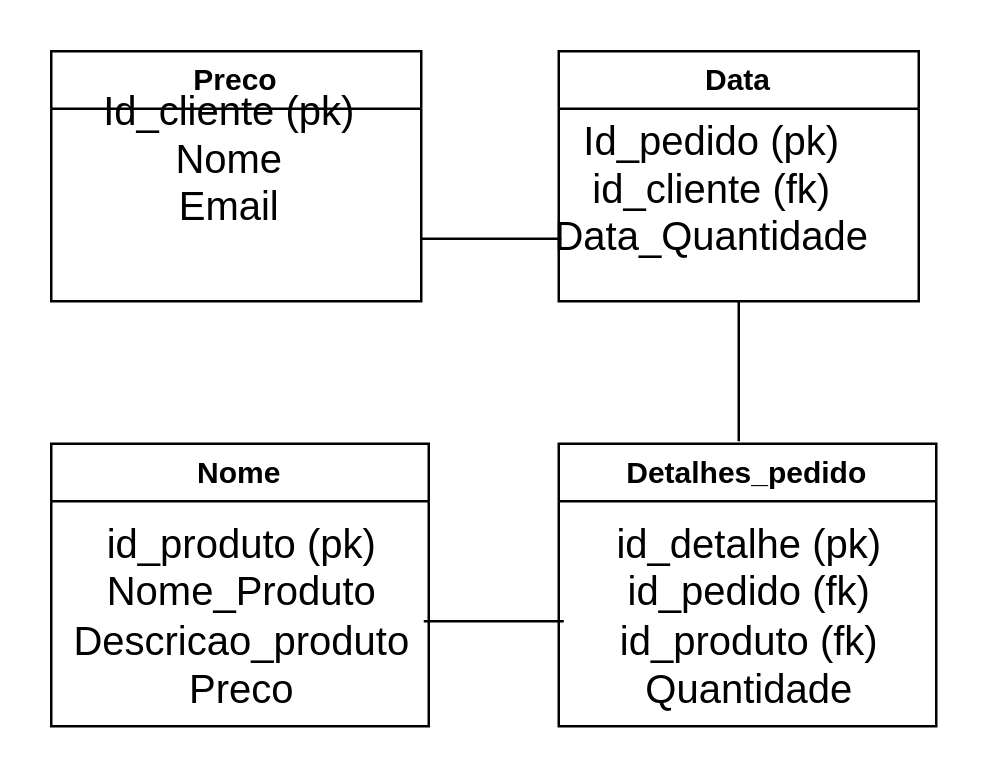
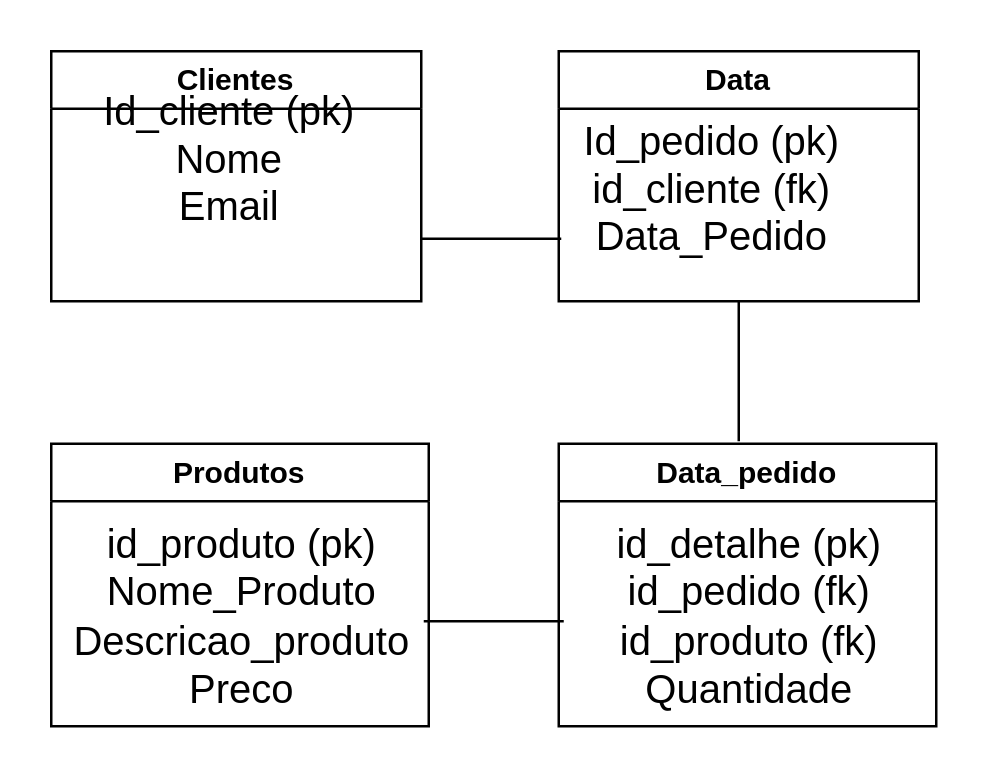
(236, 81) -> (236, 81)
(713, 189) -> (713, 189)
(240, 474) -> (240, 474)
(748, 474) -> (748, 474)
